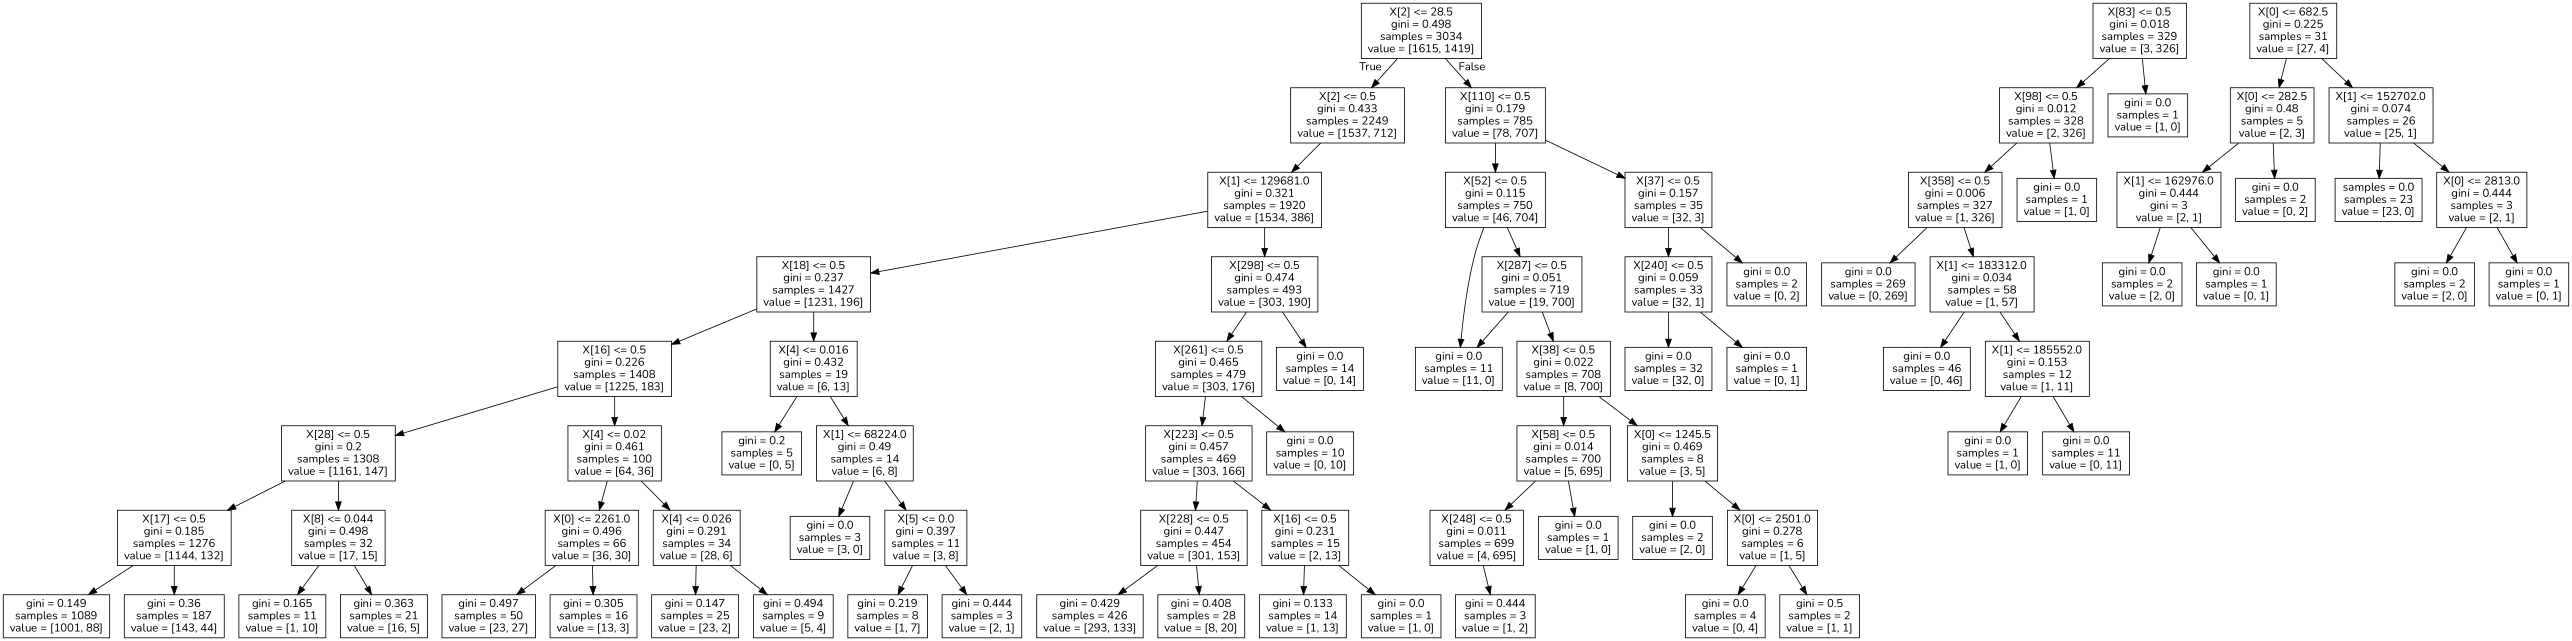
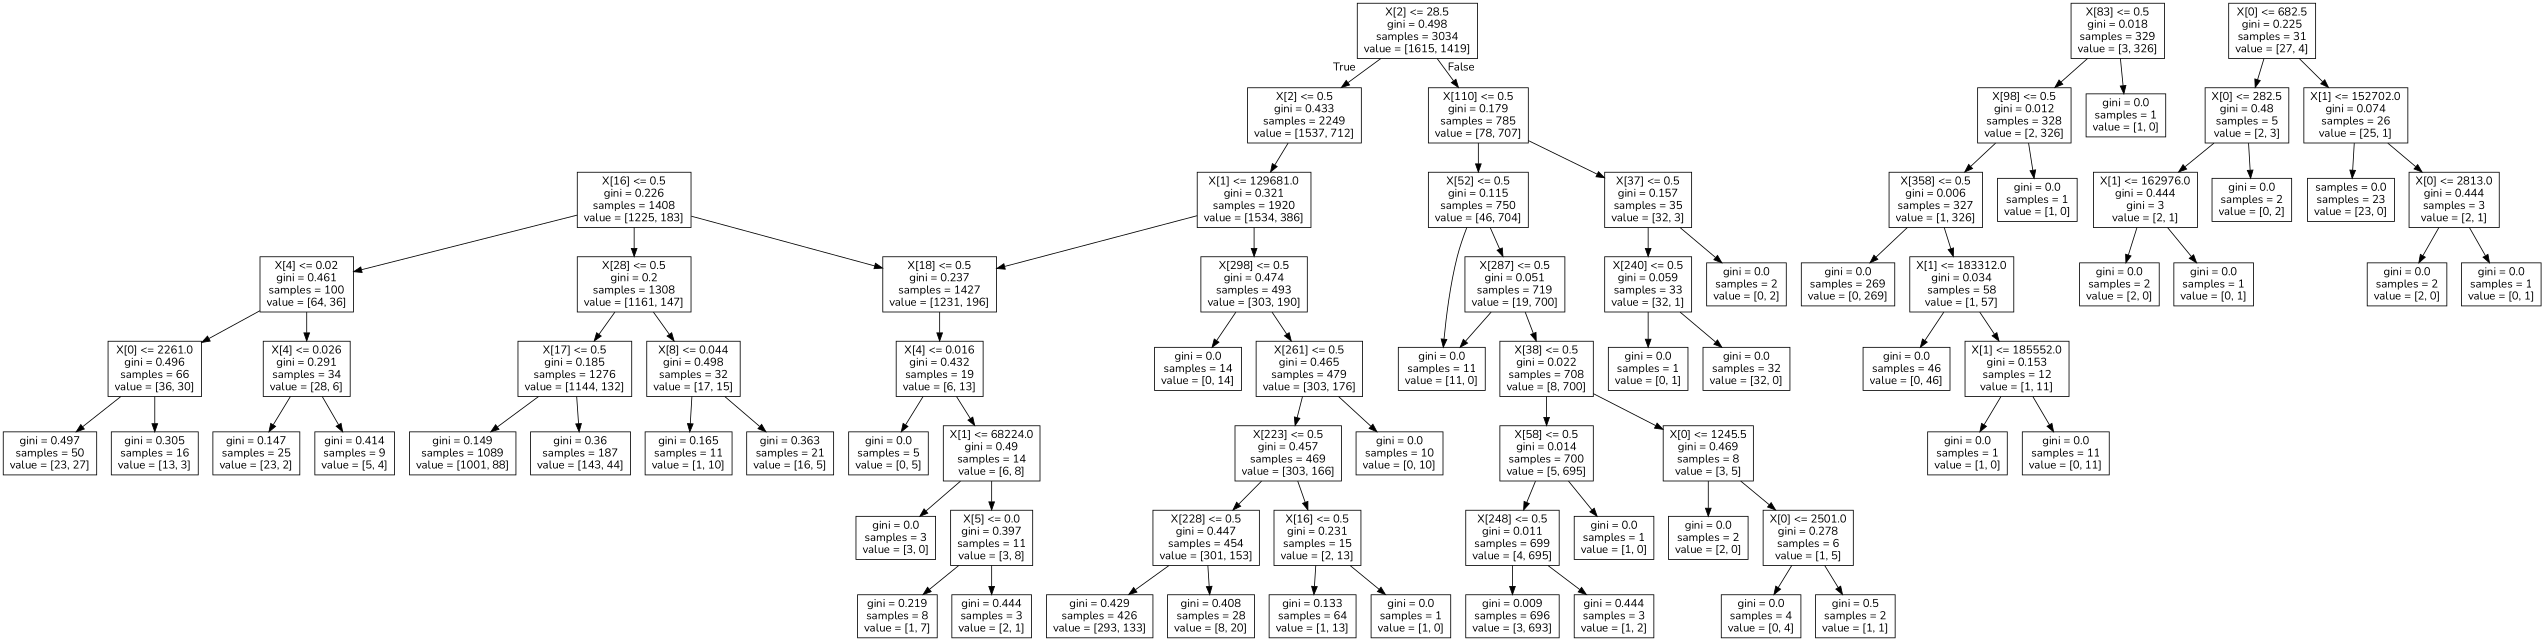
(718, 325) -> (783, 241)
(762, 453) -> (888, 453)
(793, 616) -> (355, 453)
(1303, 616) -> (1313, 616)
none -> (1512, 616)
